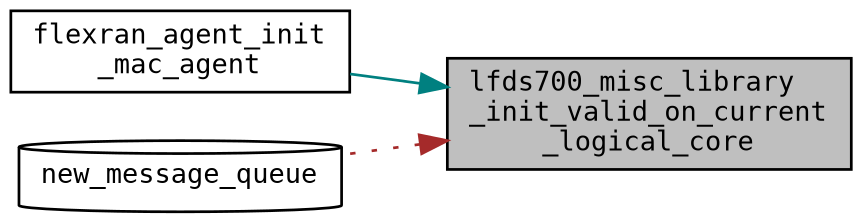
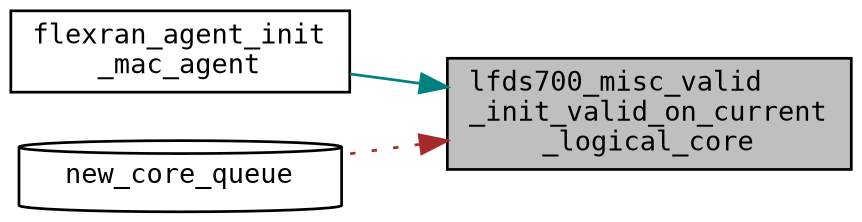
(649, 114) -> (649, 114)
(180, 176) -> (180, 176)
